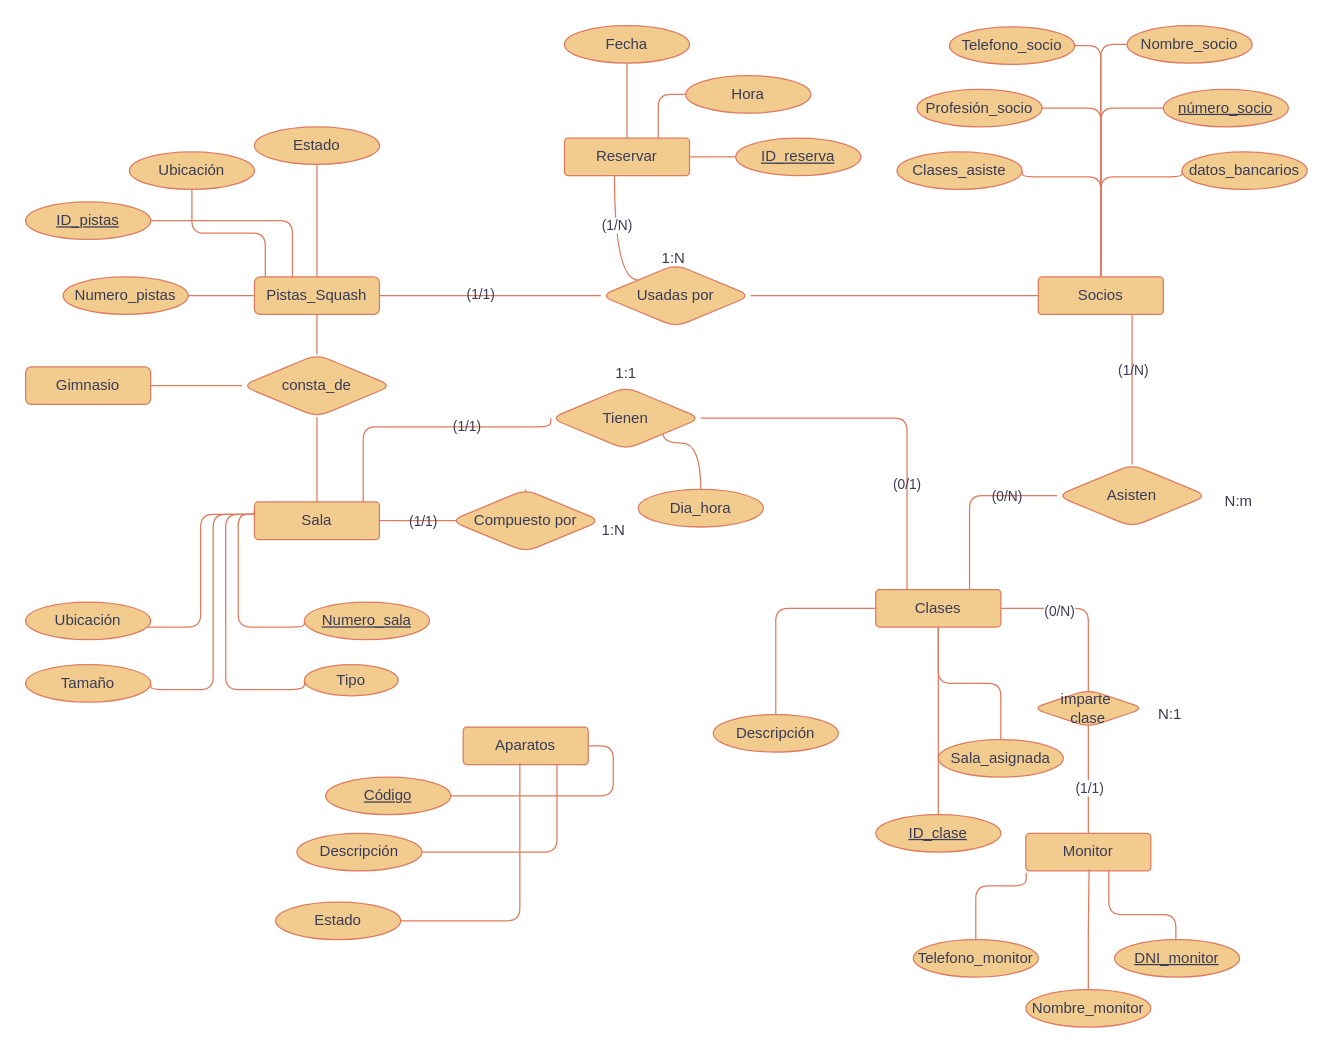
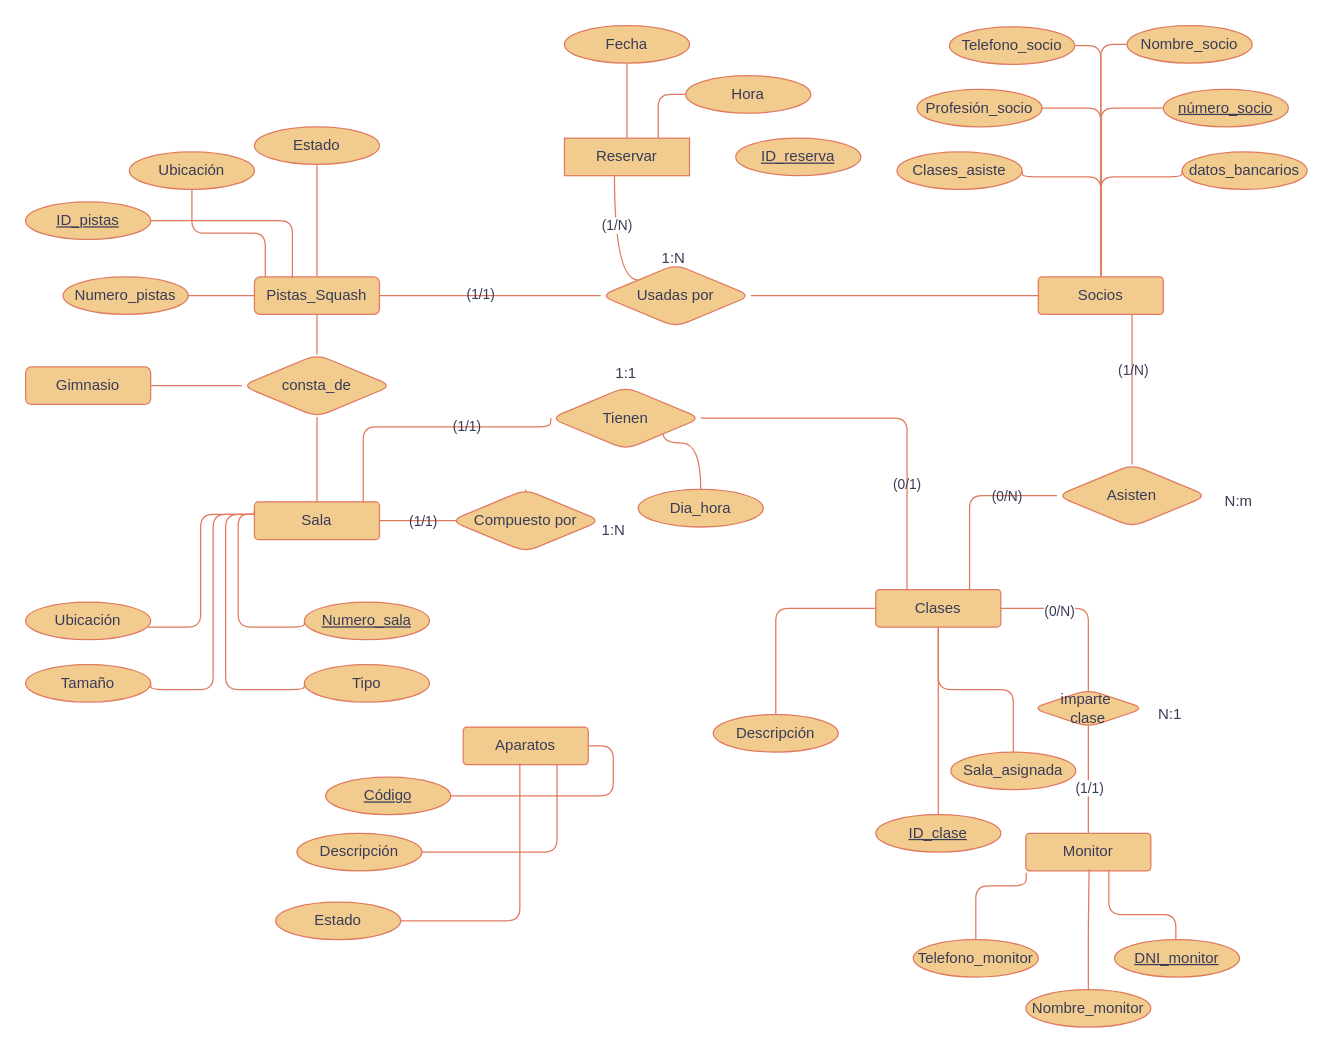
(627, 157) -> (627, 157)
(713, 157) -> none
(351, 680) -> (367, 683)
(1001, 758) -> (1013, 771)
